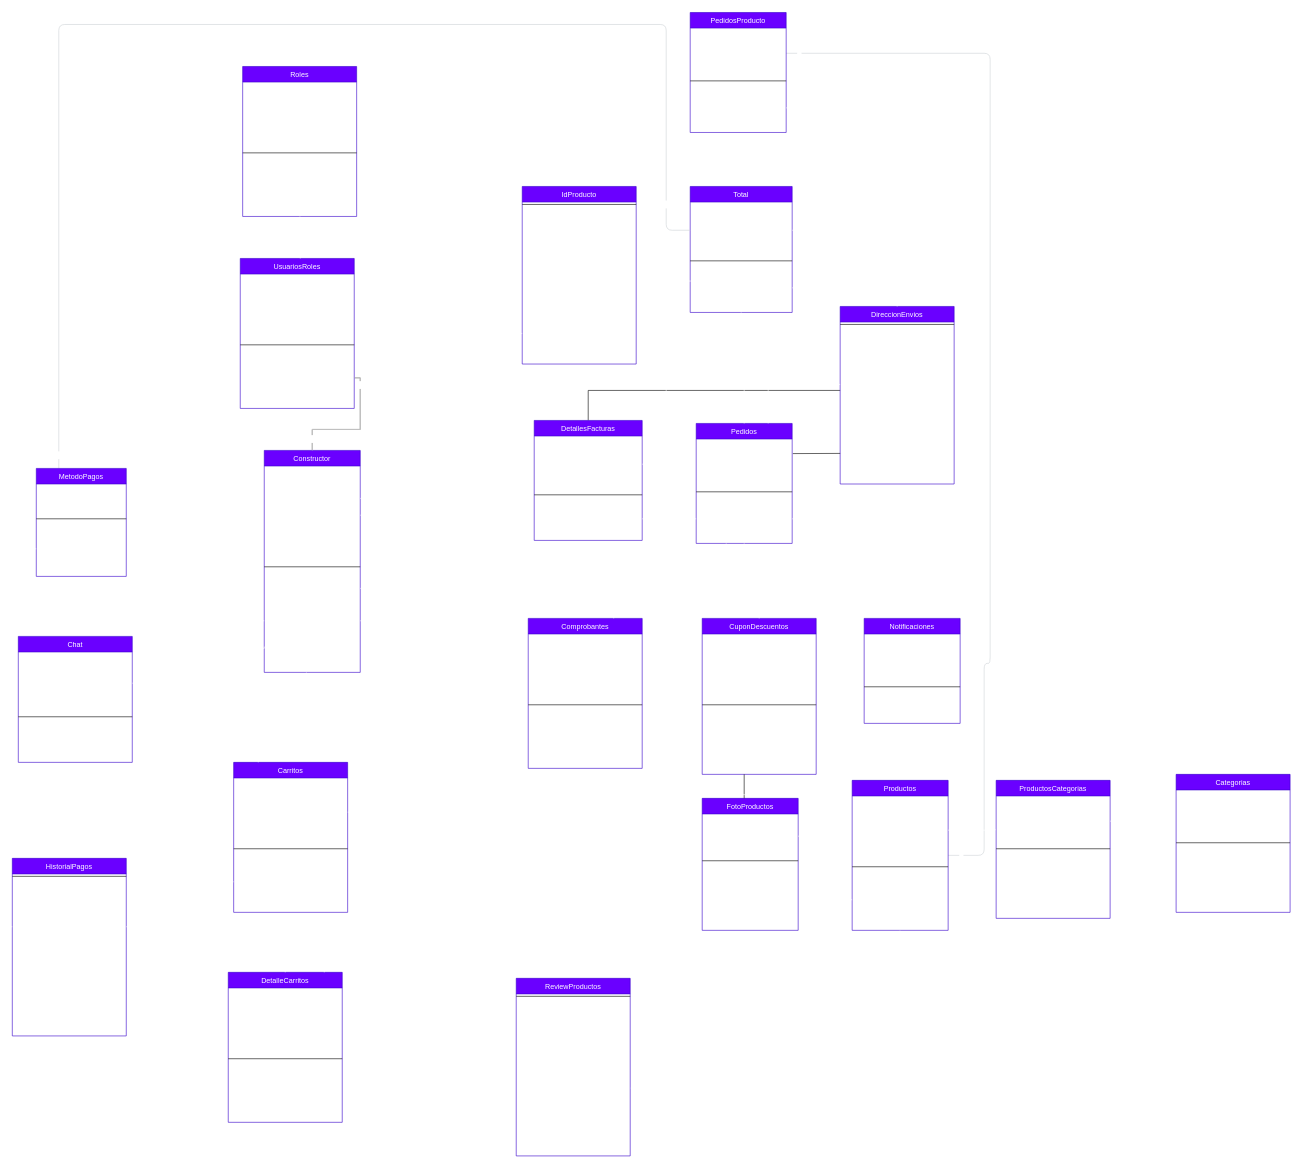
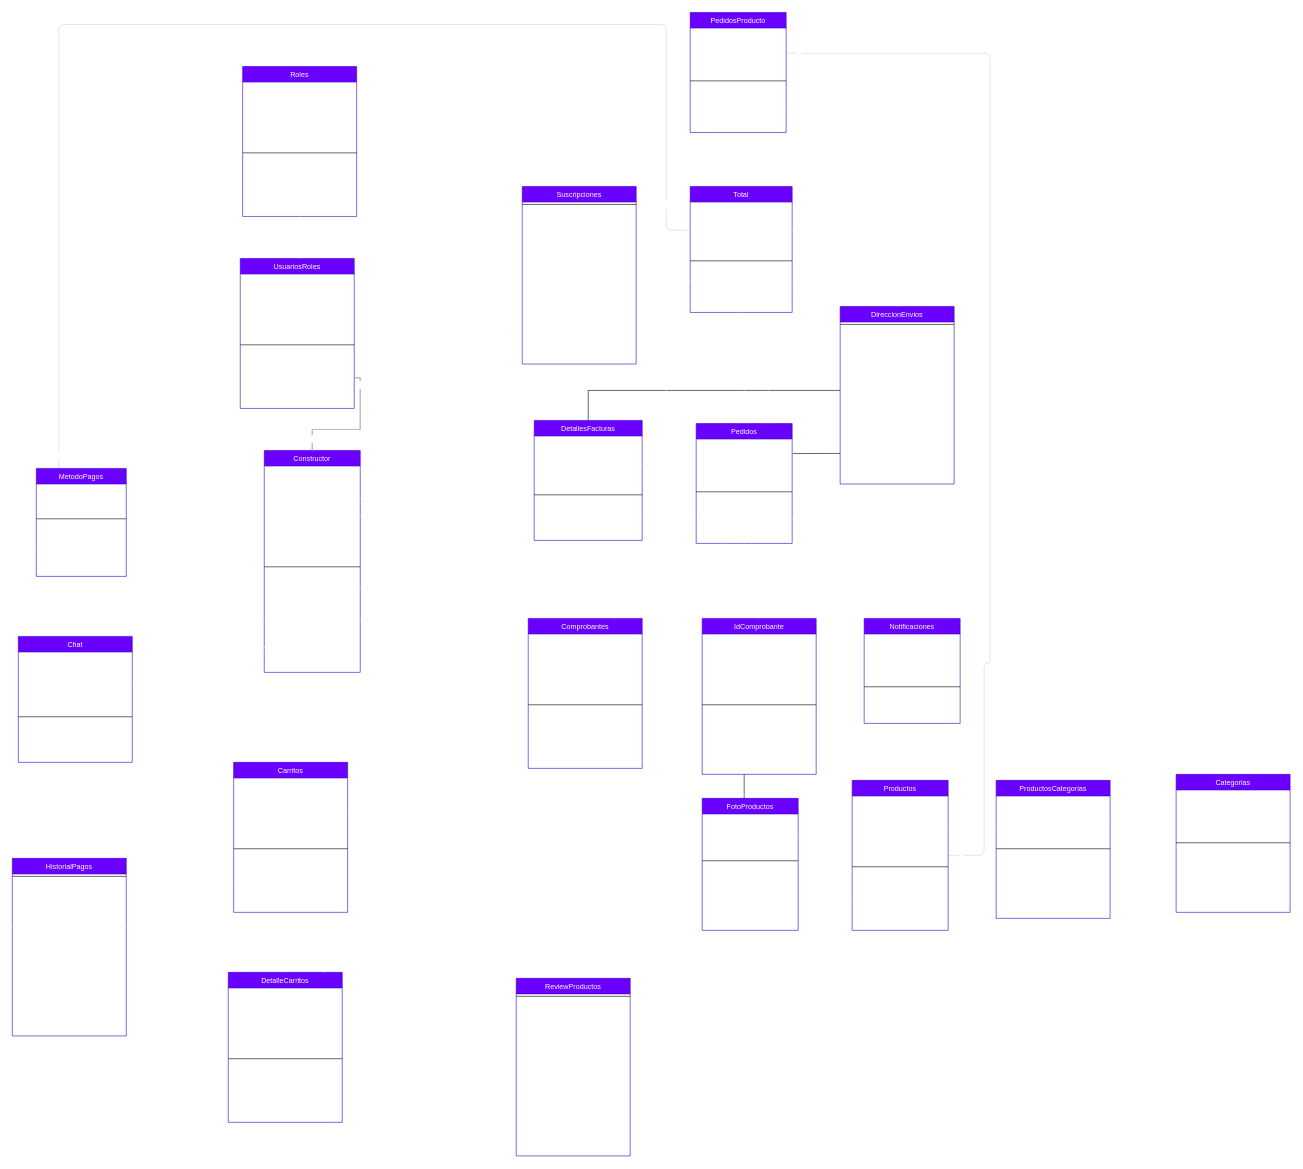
(579, 194) -> (579, 194)
(759, 626) -> (759, 626)
